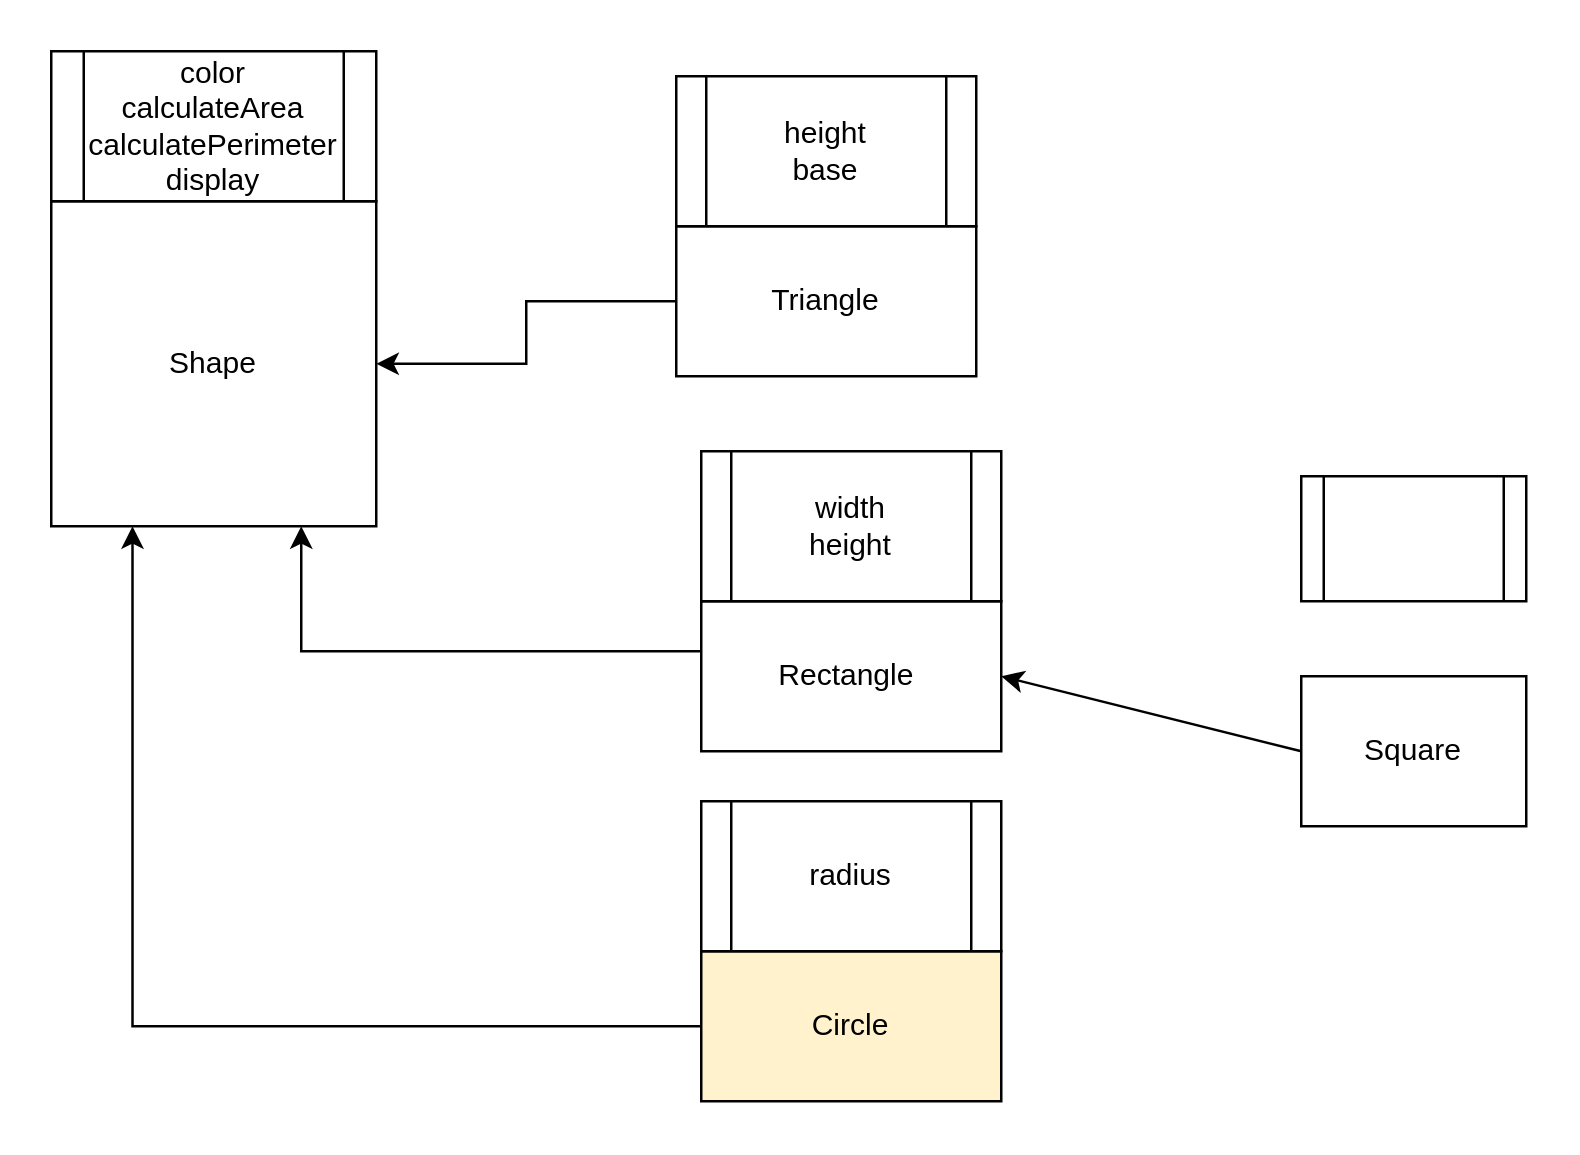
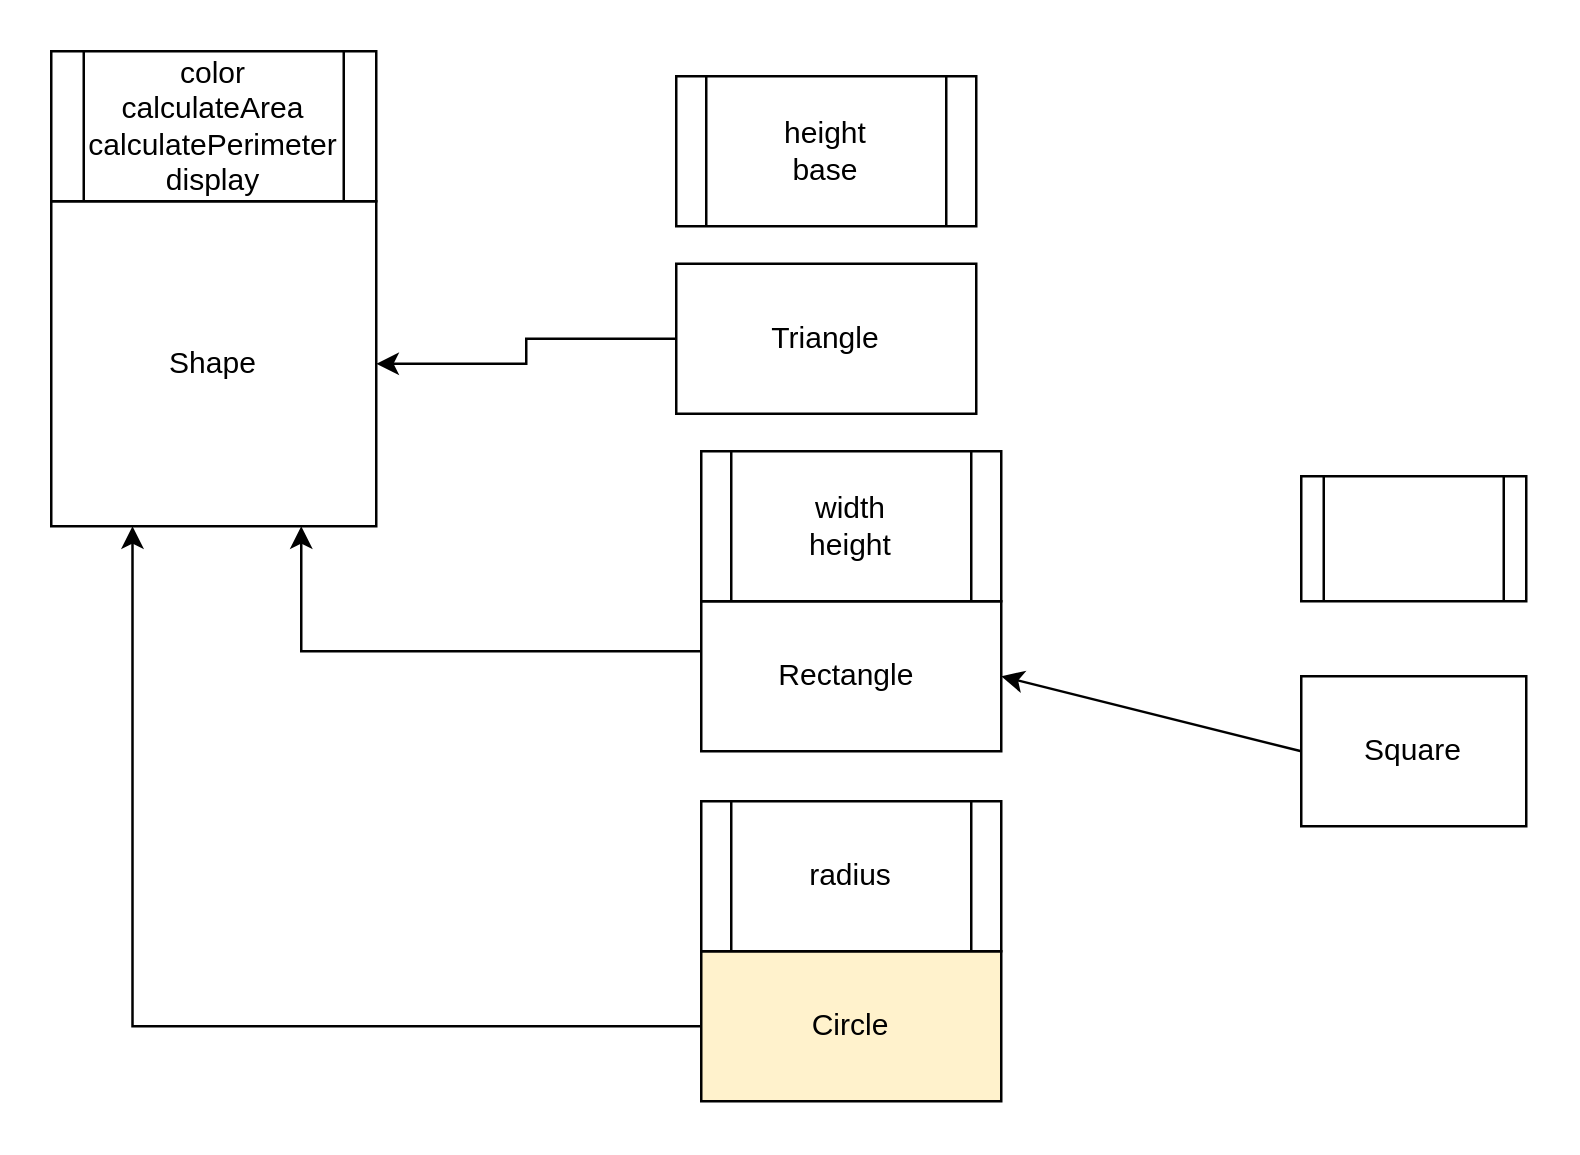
(826, 301) -> (826, 339)
